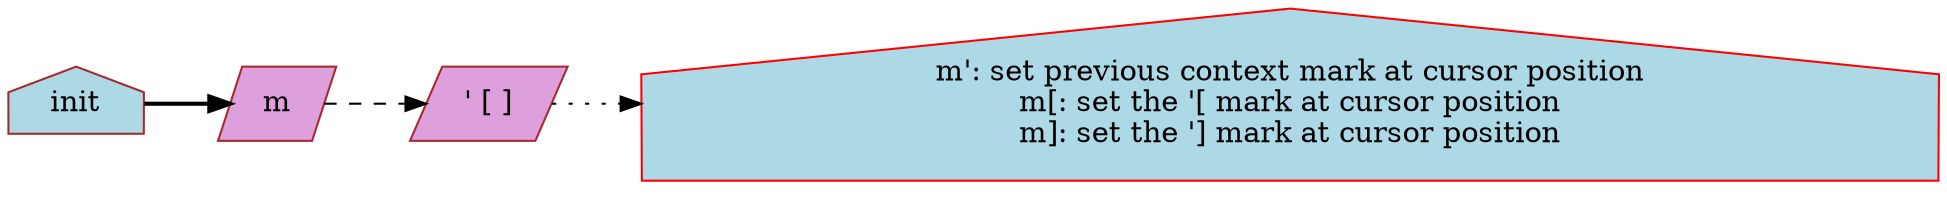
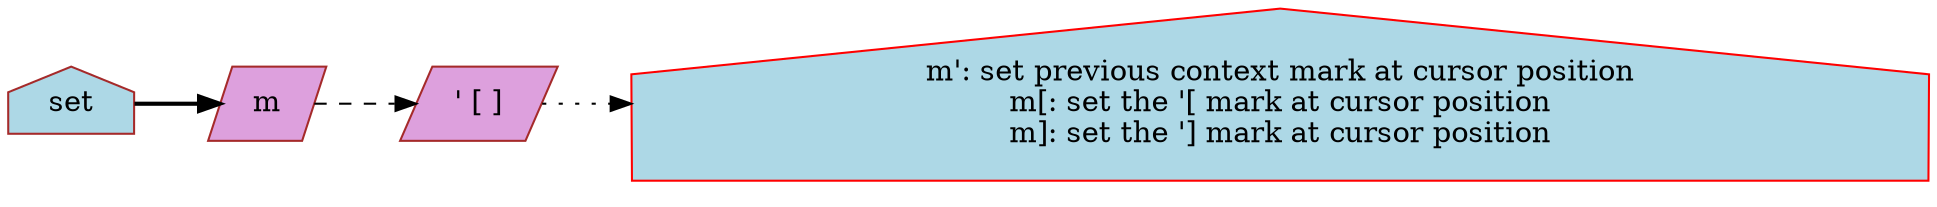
(76, 104) -> (71, 104)
